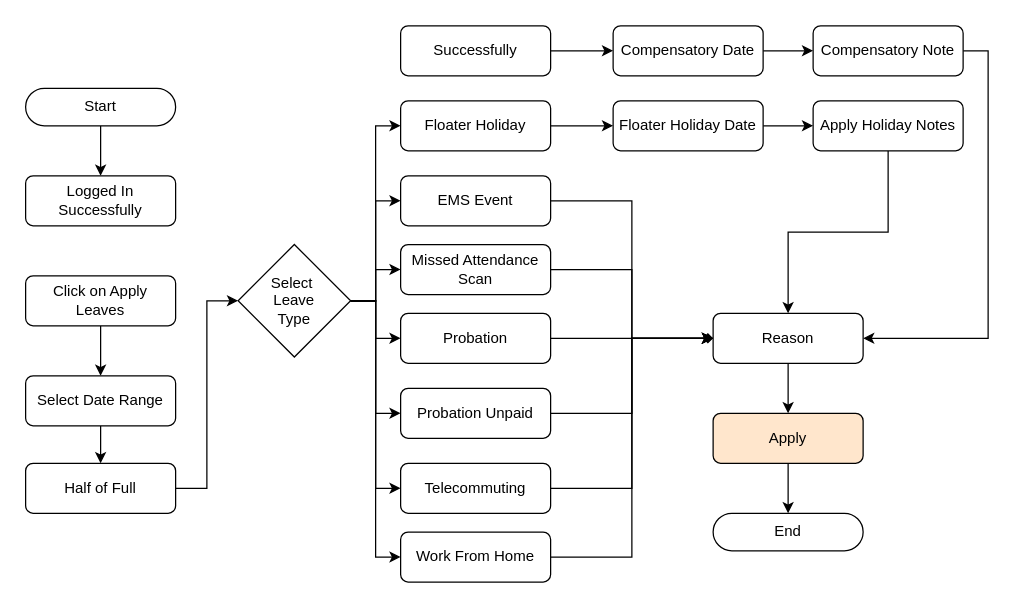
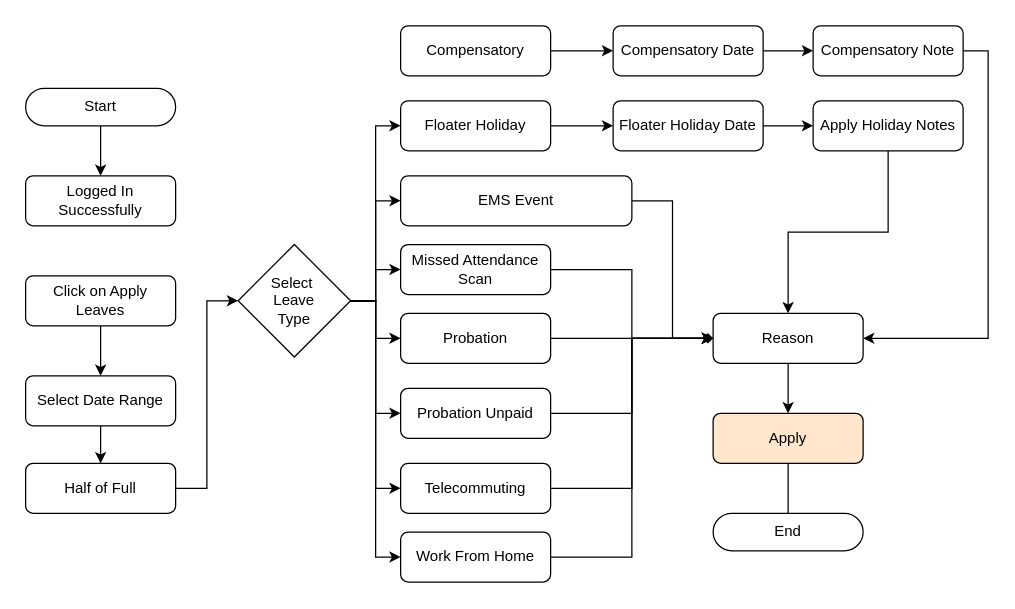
(476, 51) -> (476, 51)
(476, 201) -> (516, 201)
(788, 503) -> (788, 506)
